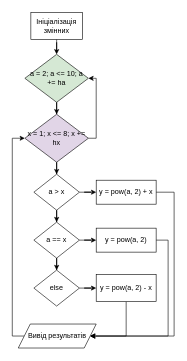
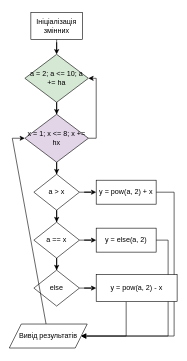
(126, 240) -> (126, 240)
(126, 288) -> (137, 288)
(57, 336) -> (48, 336)
